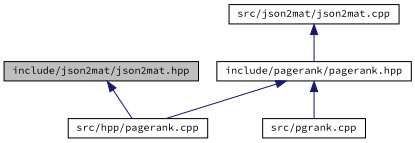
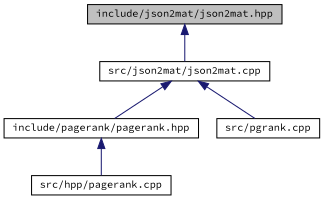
(123, 104) -> (185, 48)
(314, 105) -> (231, 103)
